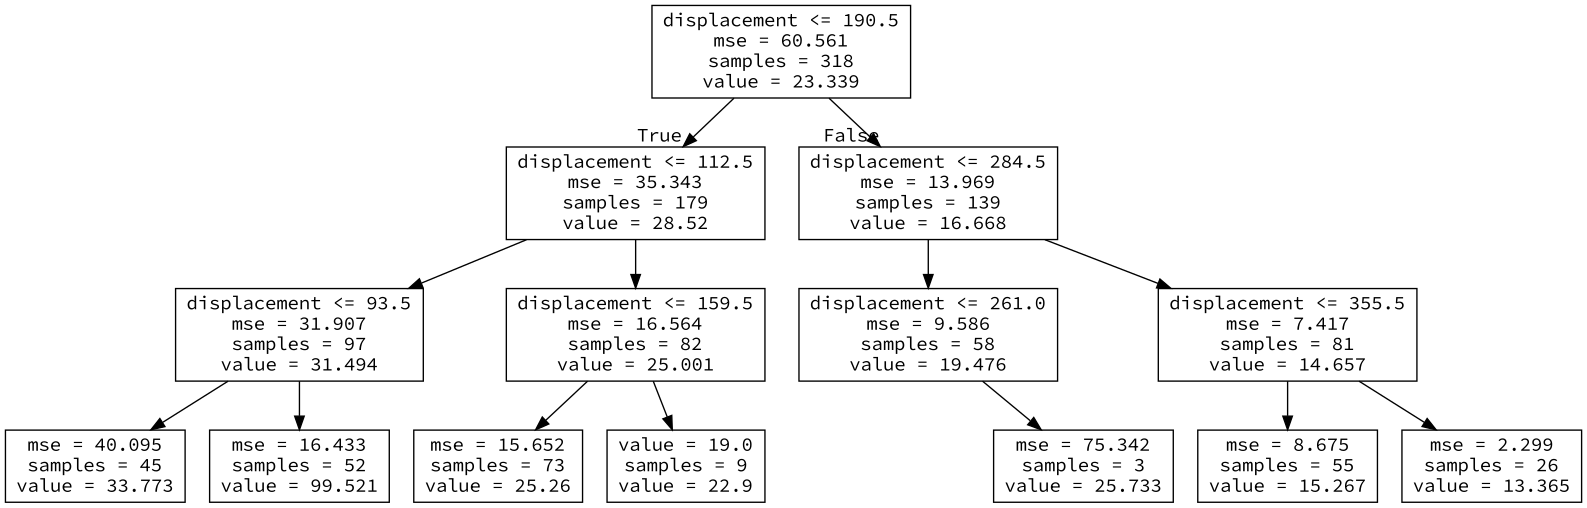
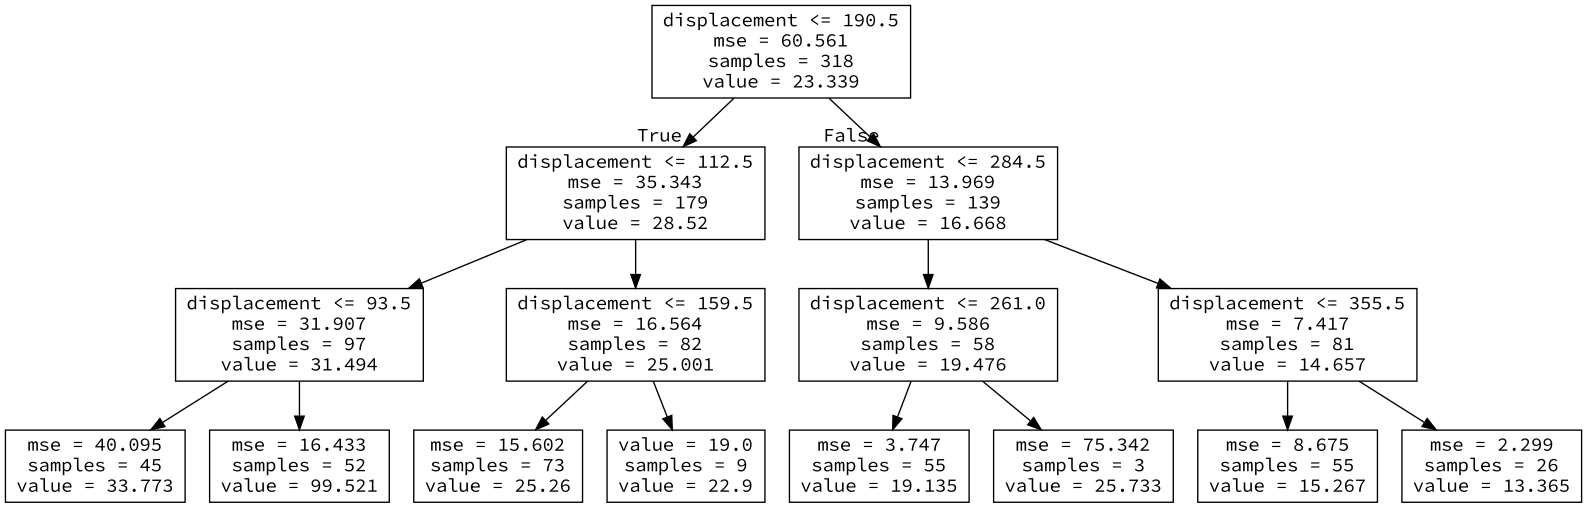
(498, 466) -> (498, 466)
none -> (879, 466)
